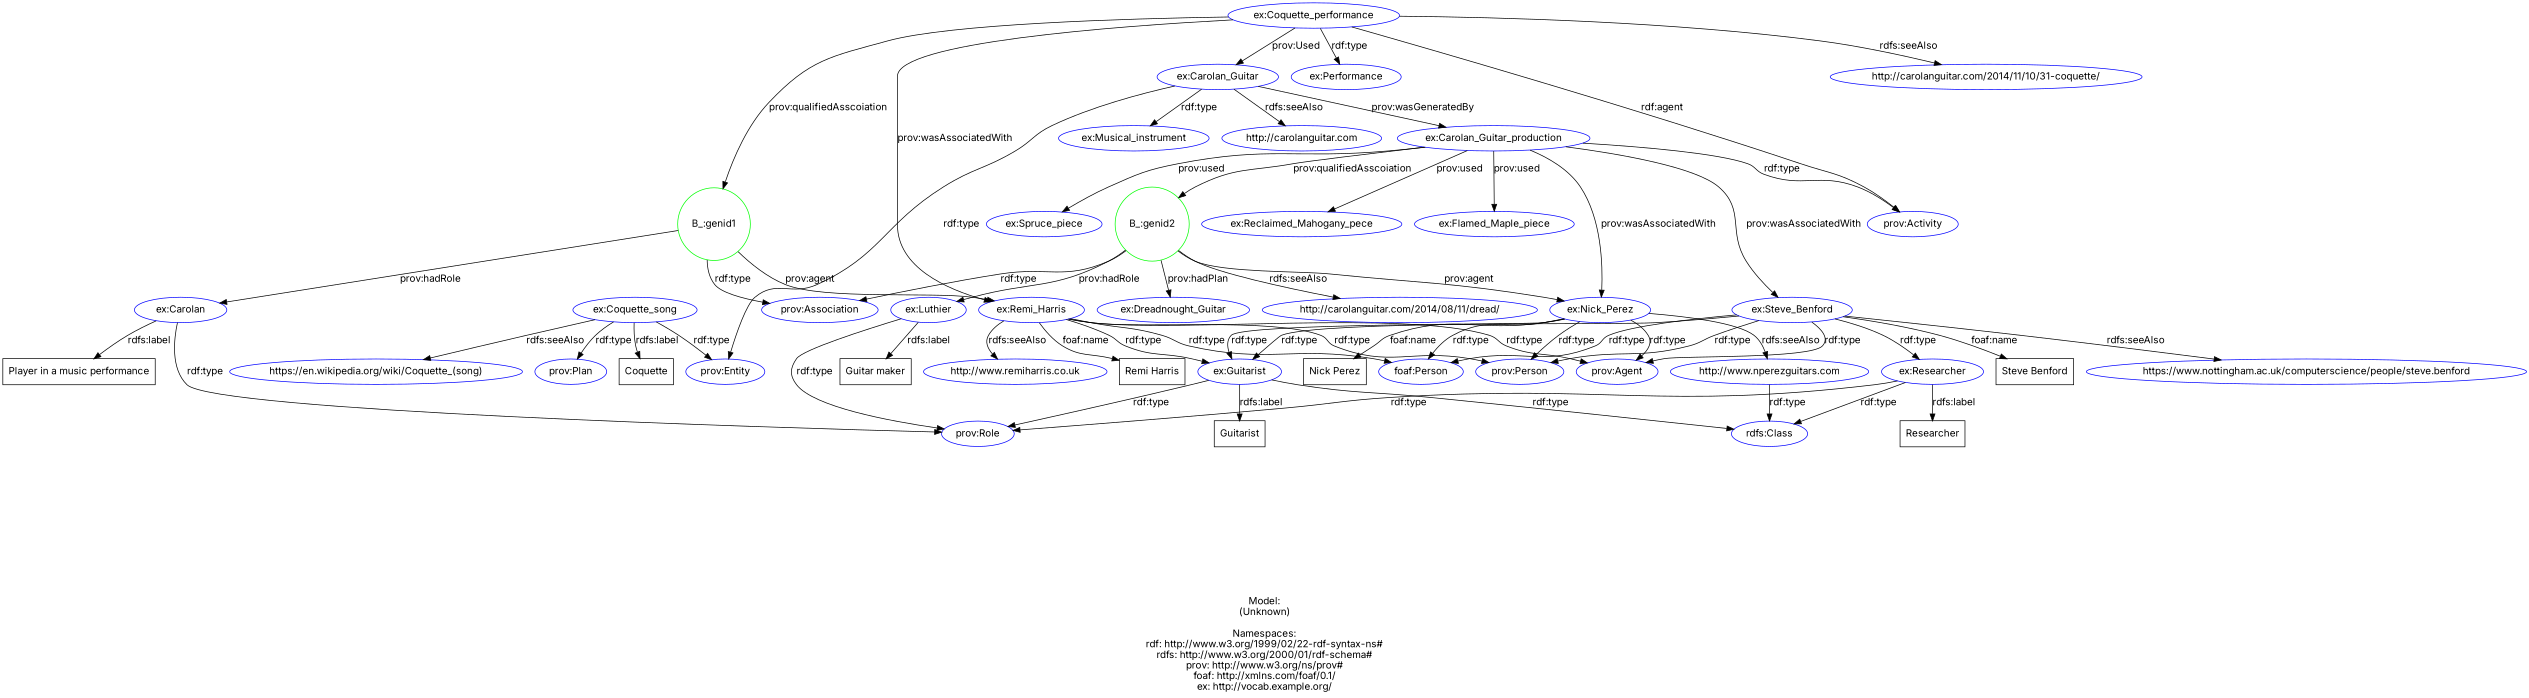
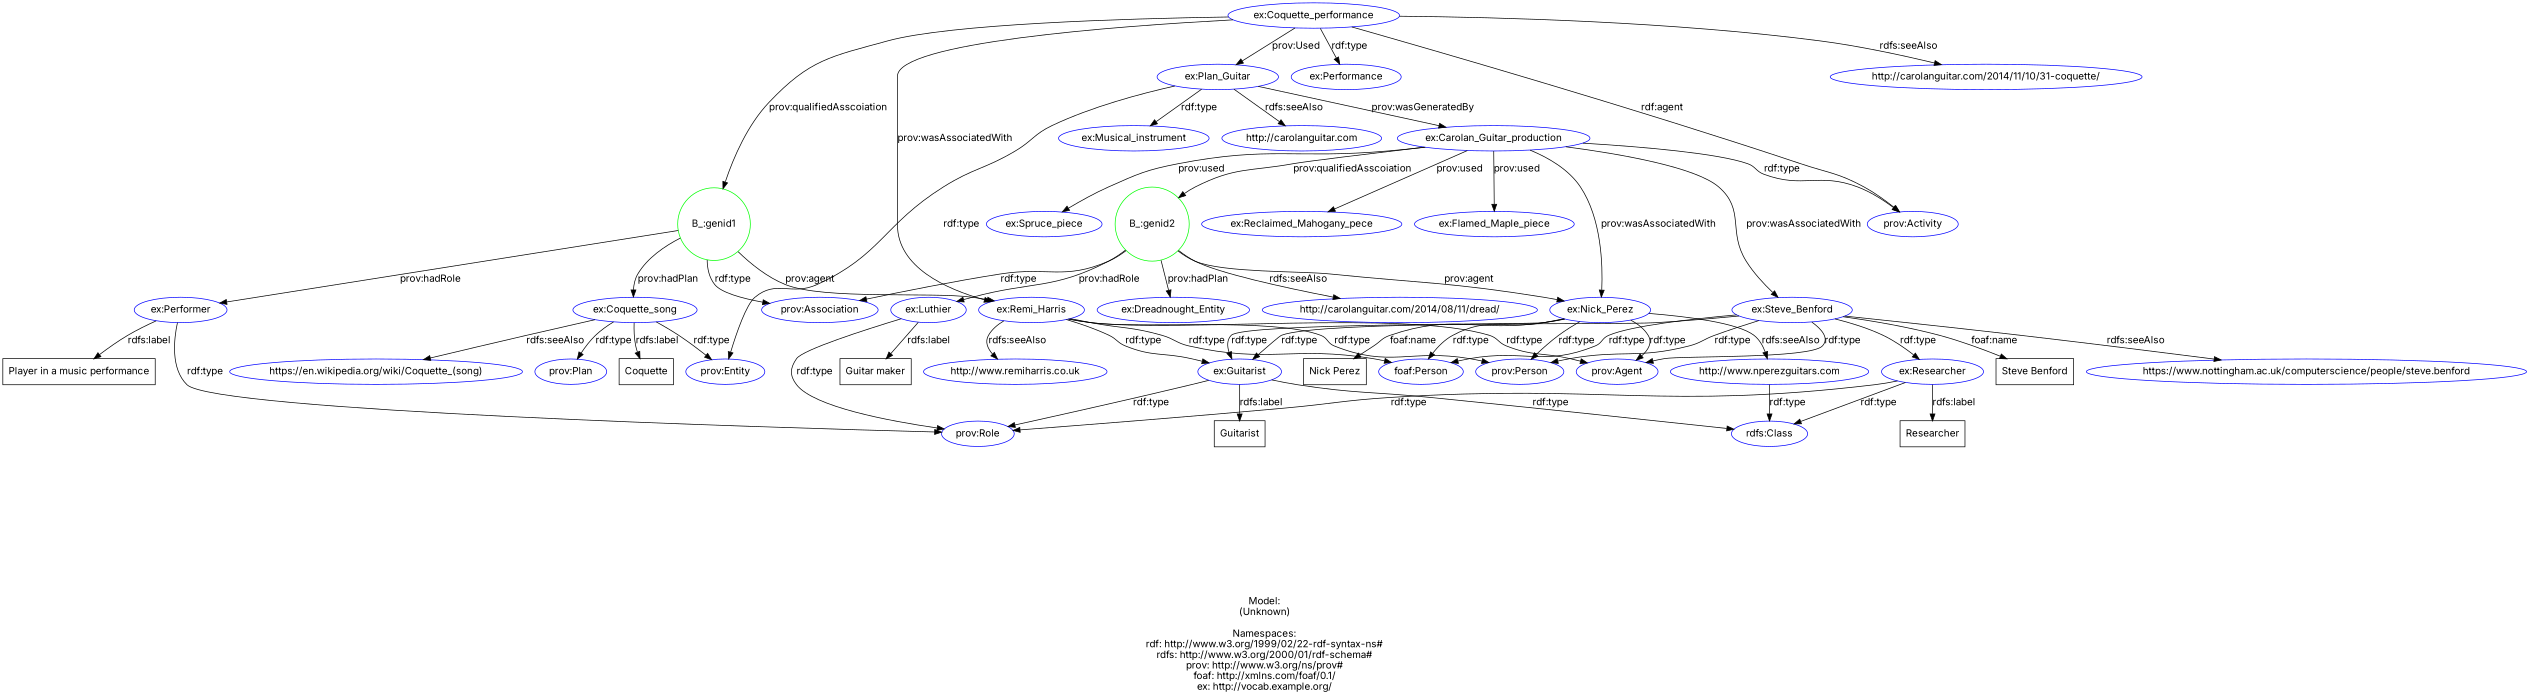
(1218, 77) -> (1218, 77)
none -> (650, 259)
(181, 310) -> (181, 310)
(1173, 310) -> (1173, 310)
(1152, 372) -> none
